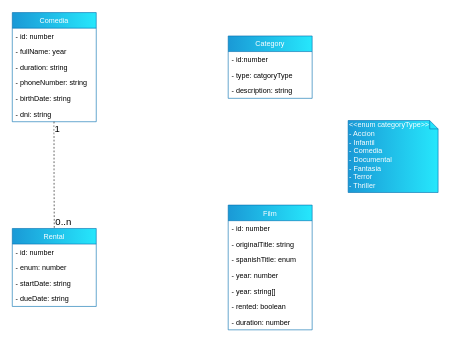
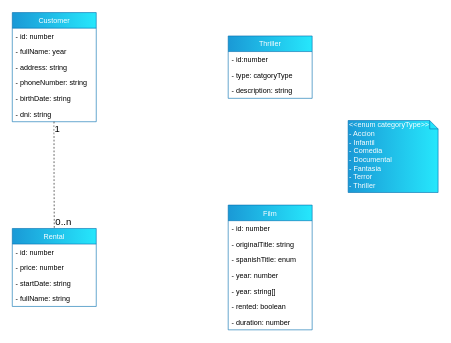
(54, 20) -> (54, 20)
(270, 44) -> (270, 44)
(47, 67) -> (46, 67)
(41, 268) -> (42, 268)
(46, 299) -> (46, 299)
